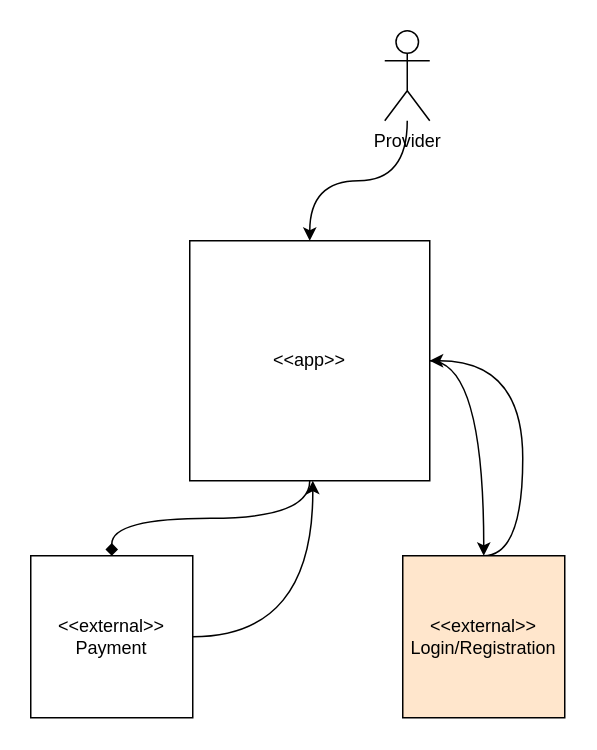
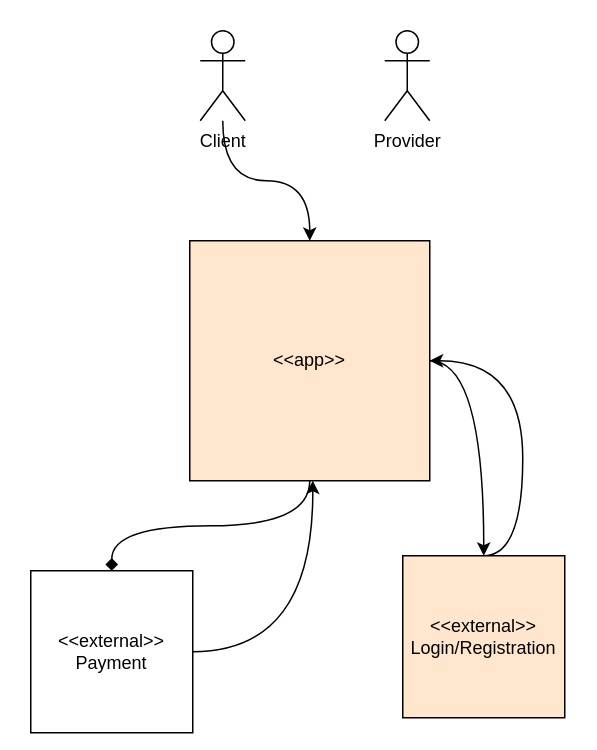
none -> (223, 76)
none -> (254, 179)
(369, 180) -> none
(310, 361) -> (310, 361)
(112, 637) -> (112, 652)
